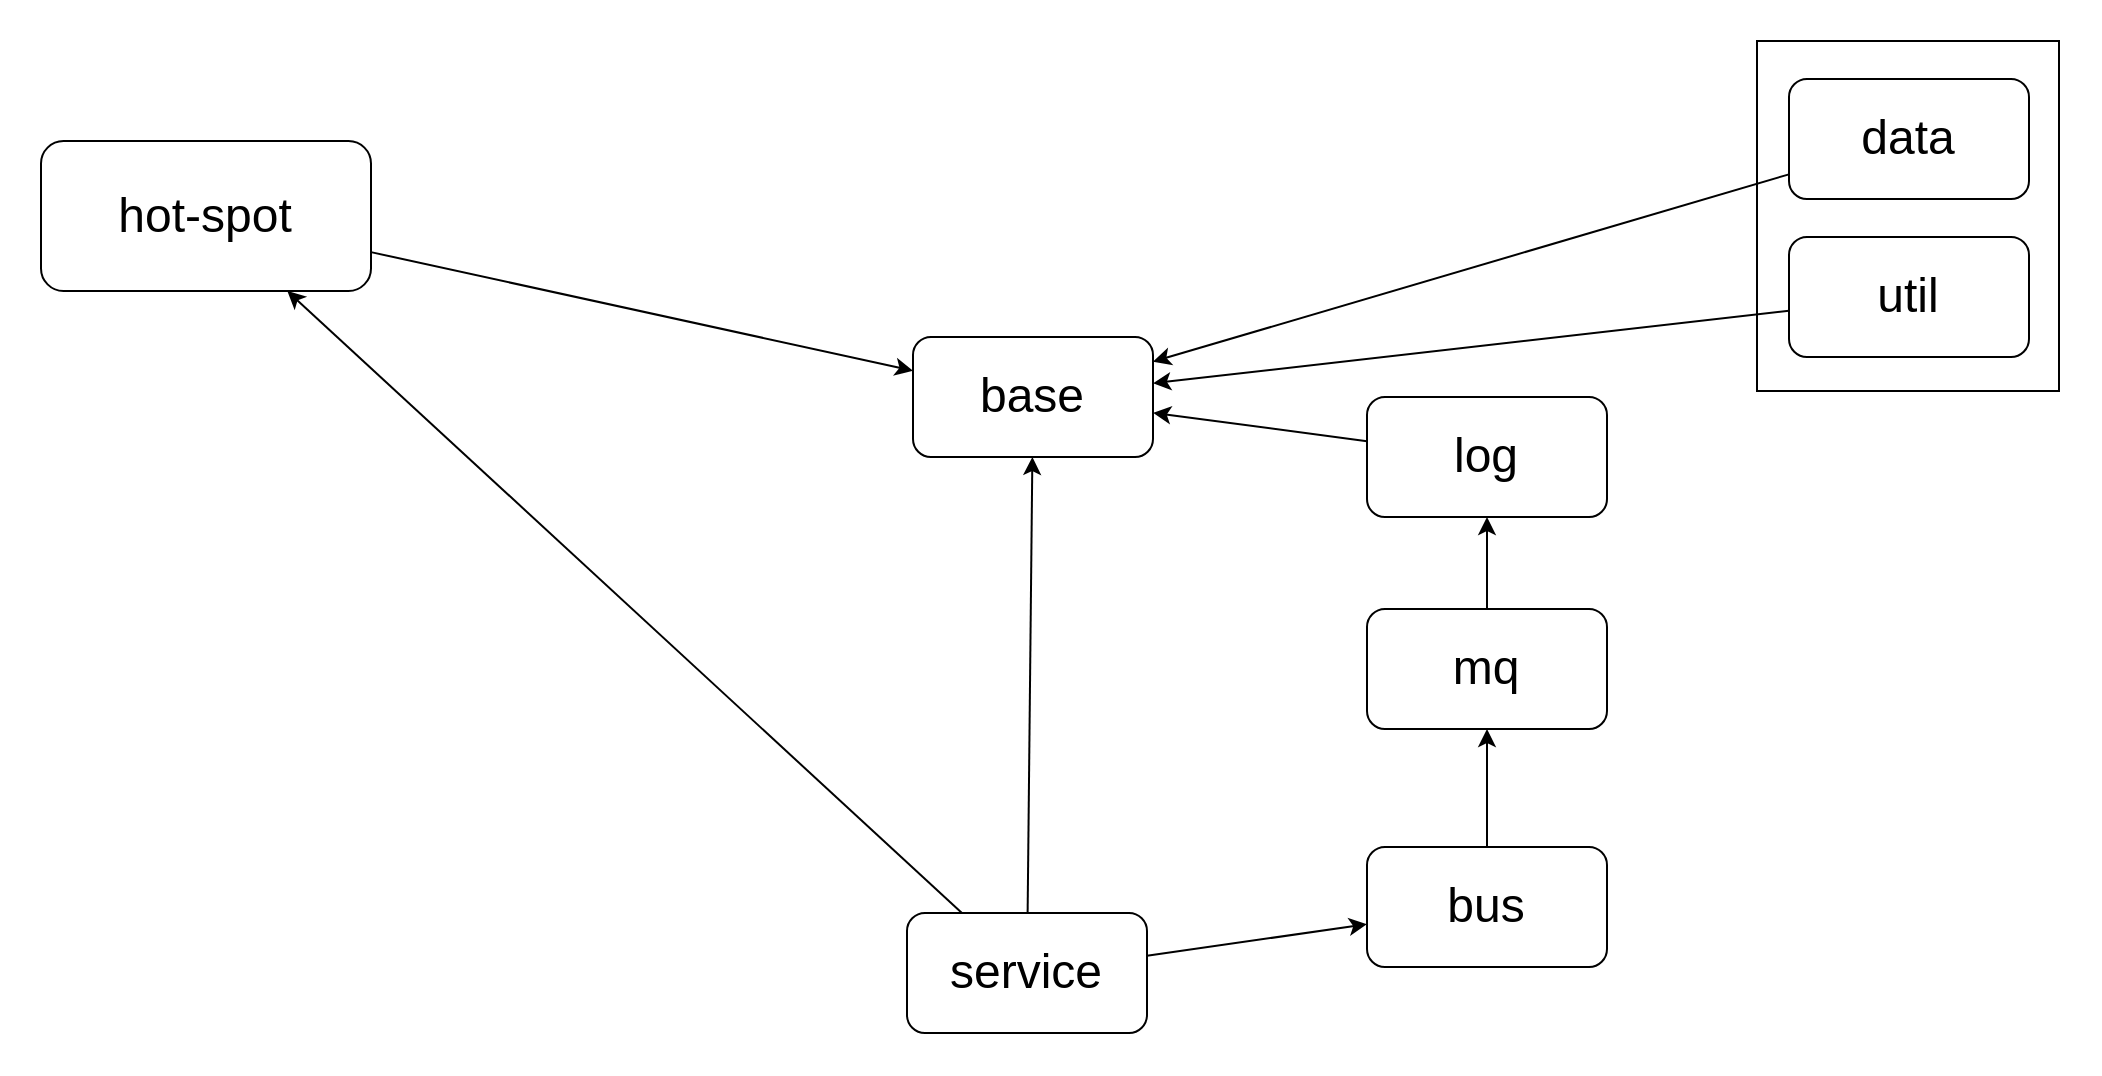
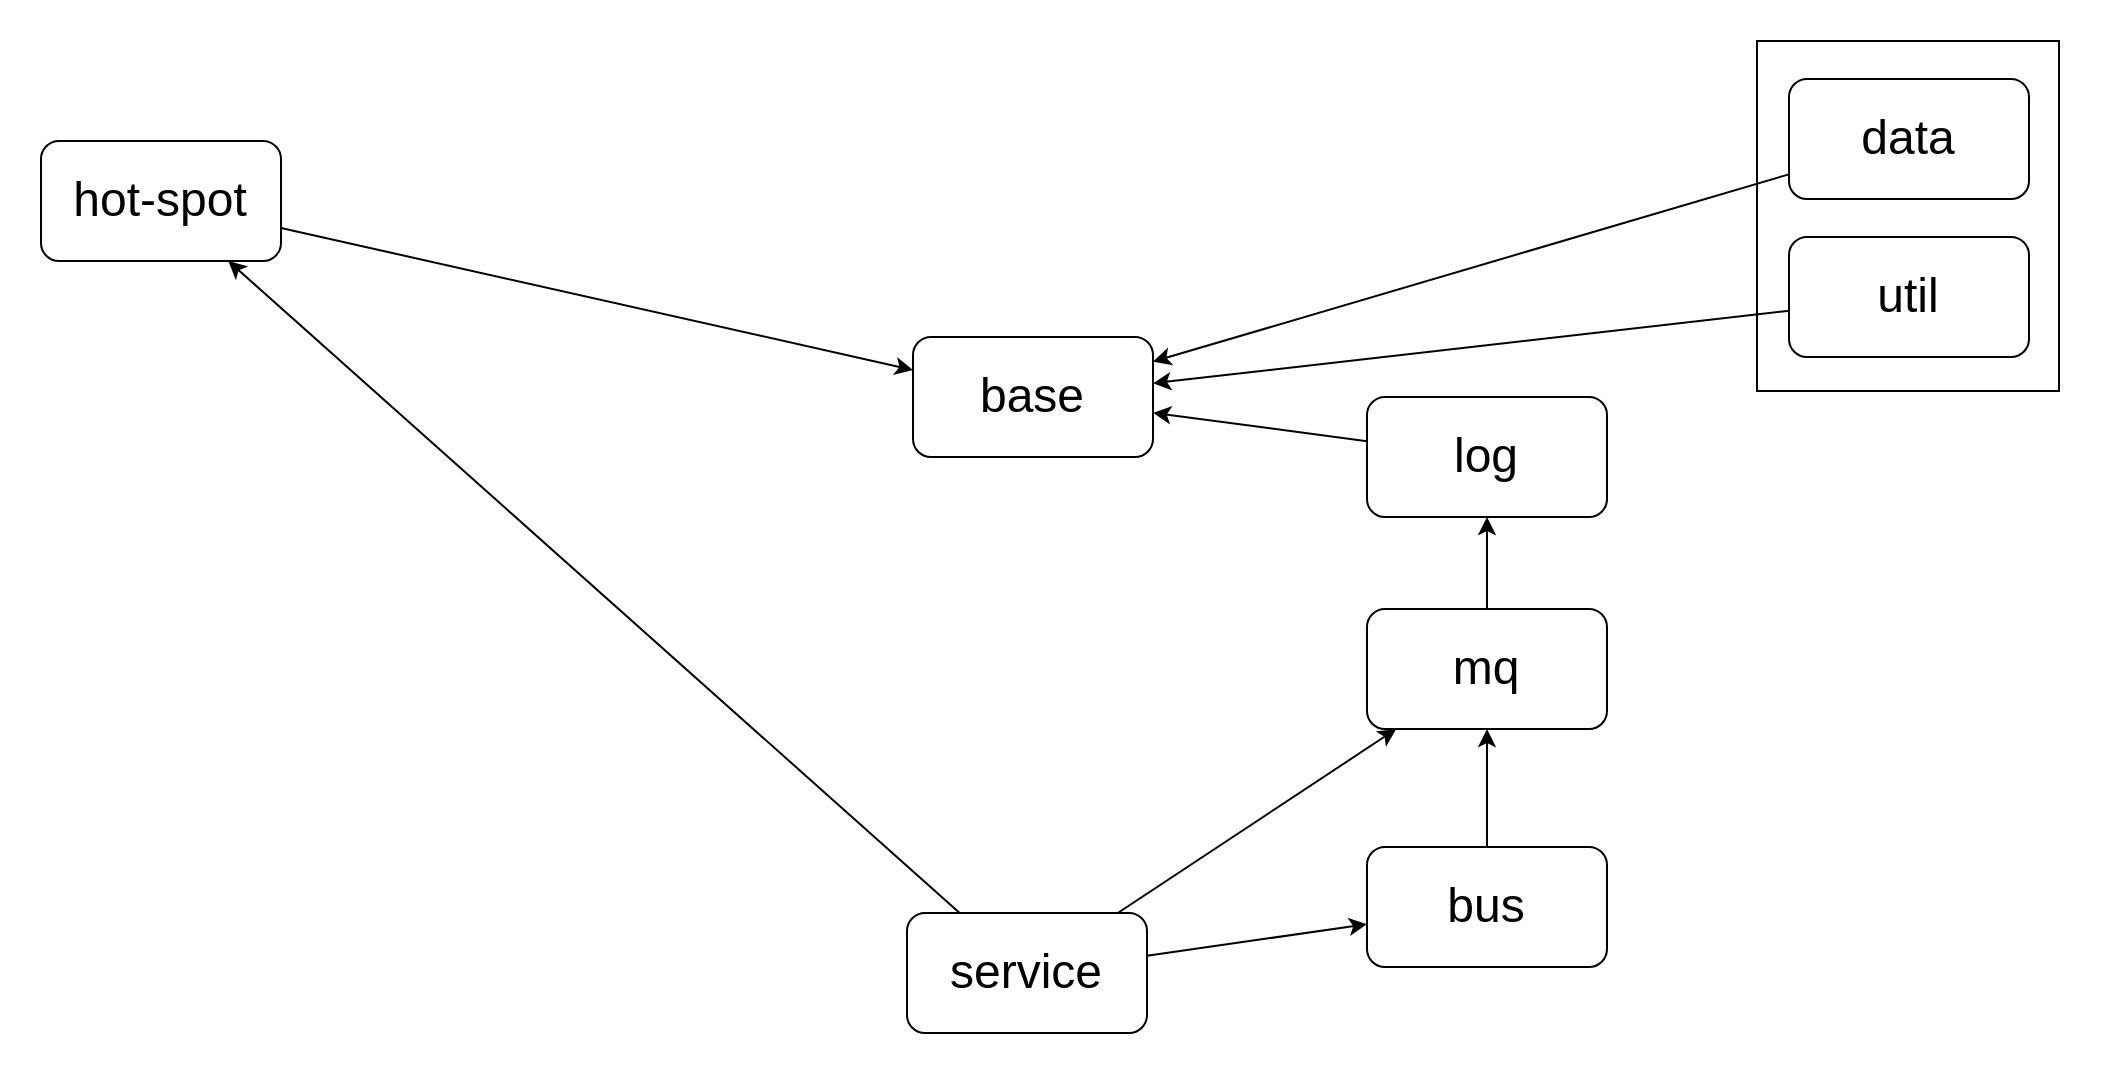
(206, 216) -> (161, 201)
(1030, 692) -> (1252, 825)
